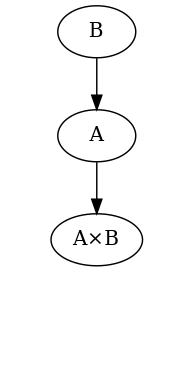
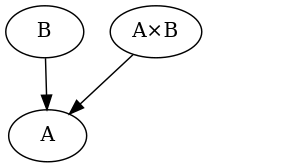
(97, 181) -> (107, 79)
